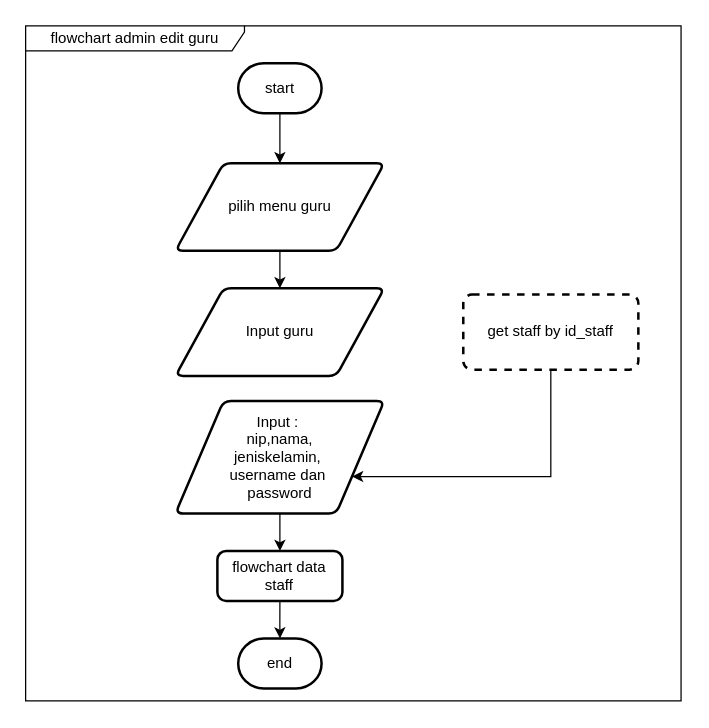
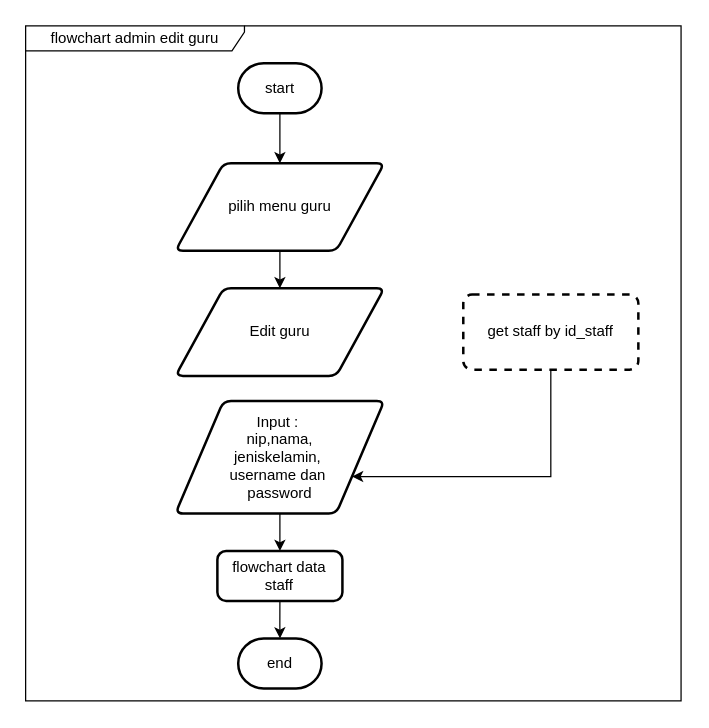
(280, 332) -> (280, 332)
